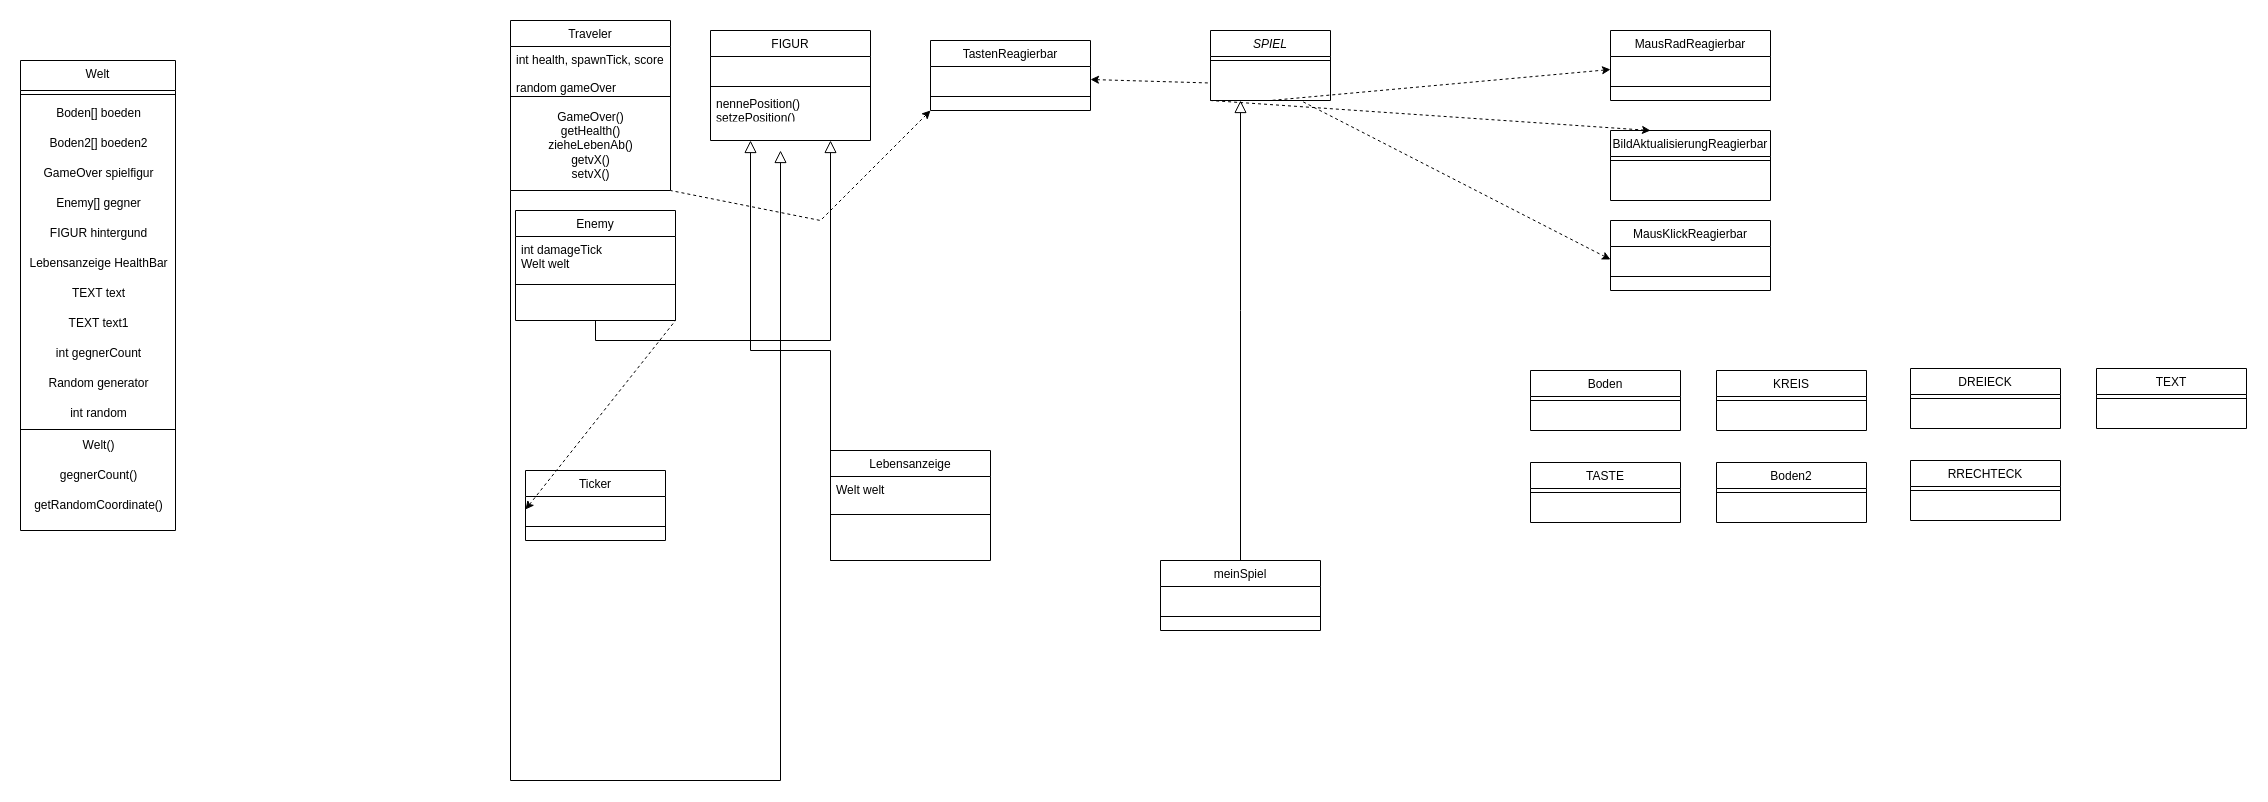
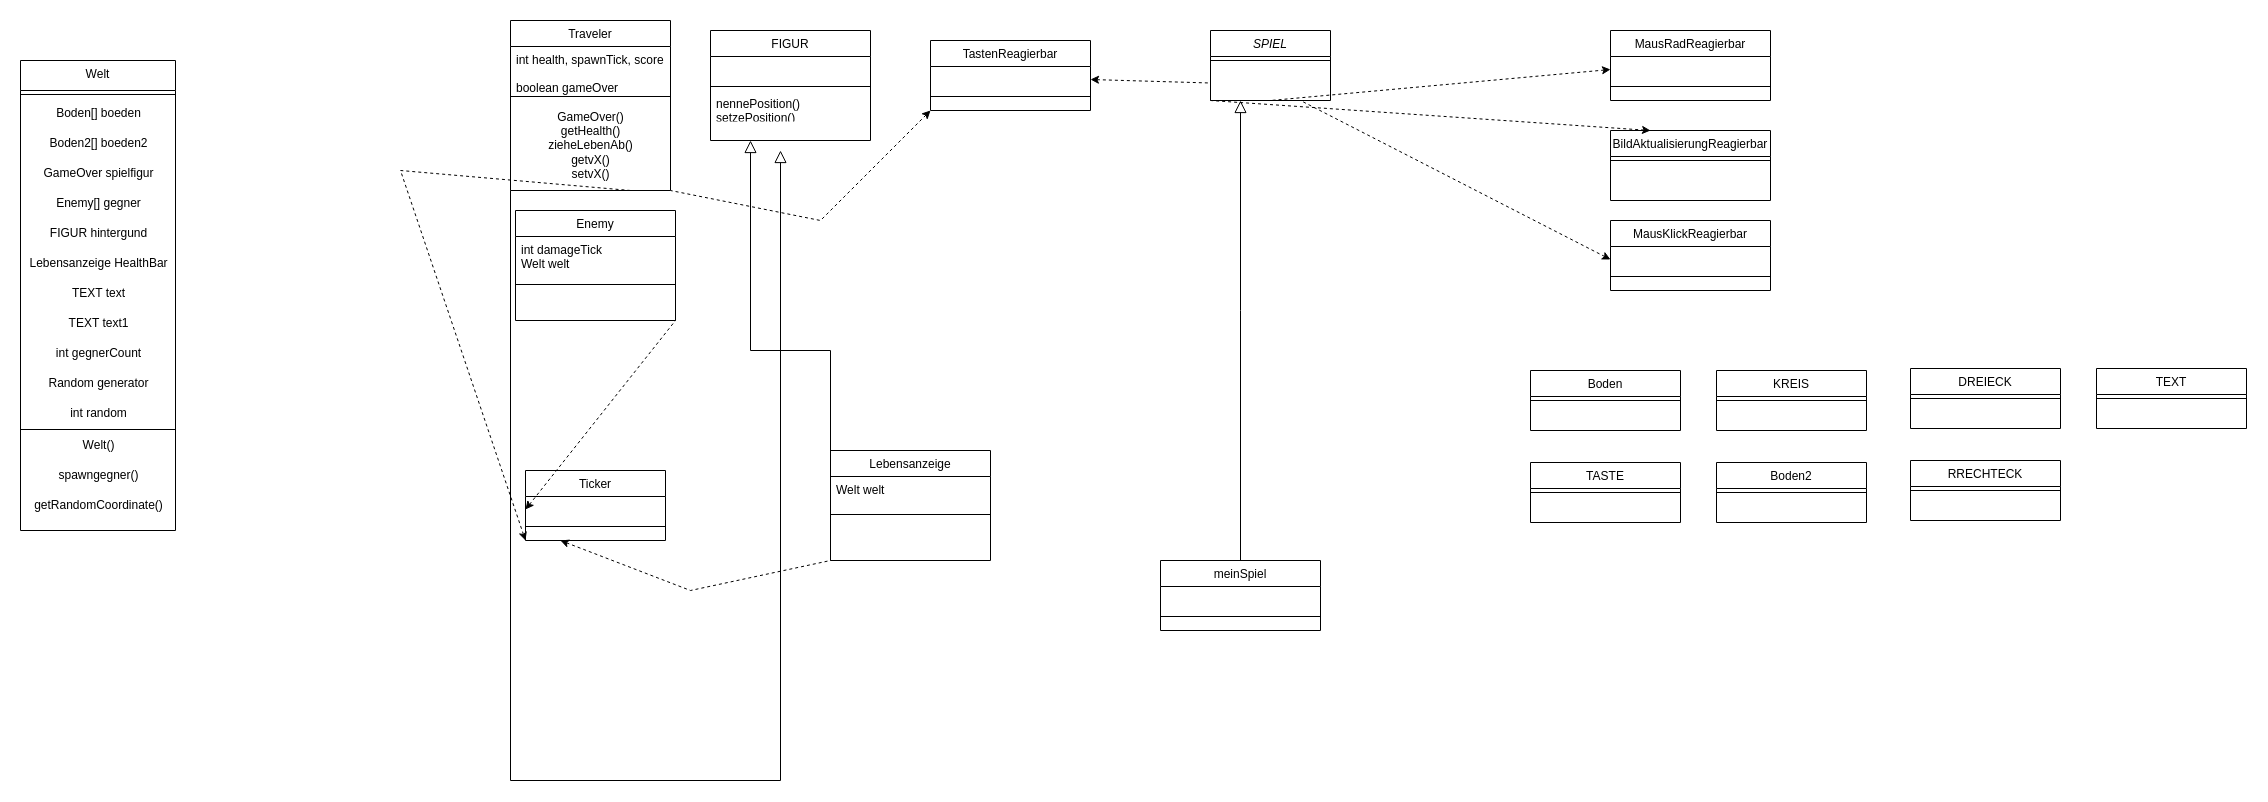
(598, 60) -> (598, 60)
none -> (421, 232)
(797, 341) -> none
(99, 476) -> (99, 476)
none -> (694, 590)
